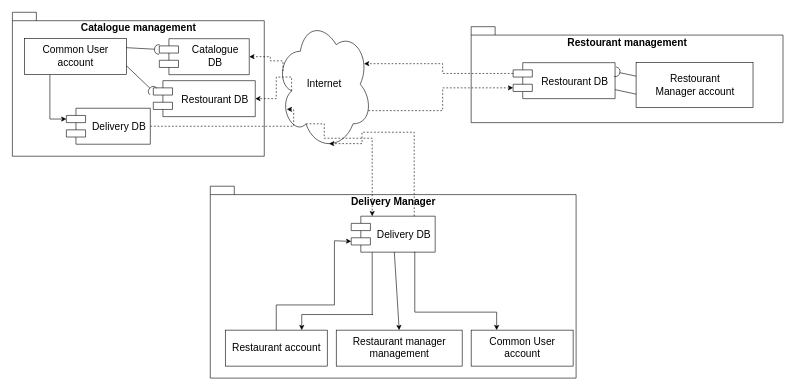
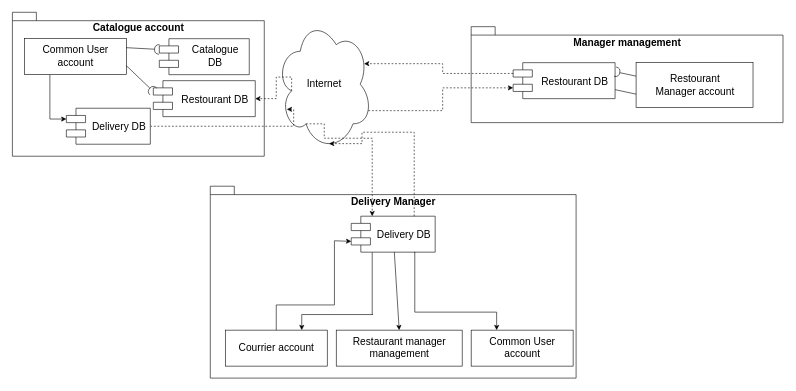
(139, 29) -> (139, 29)
(628, 43) -> (628, 43)
(261, 57) -> none
(277, 348) -> (277, 348)
